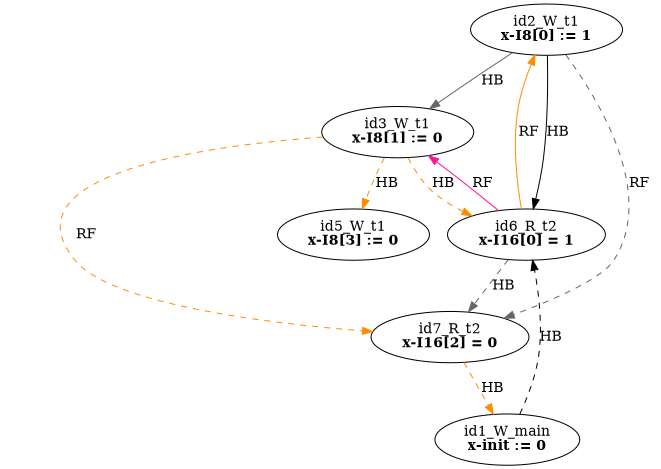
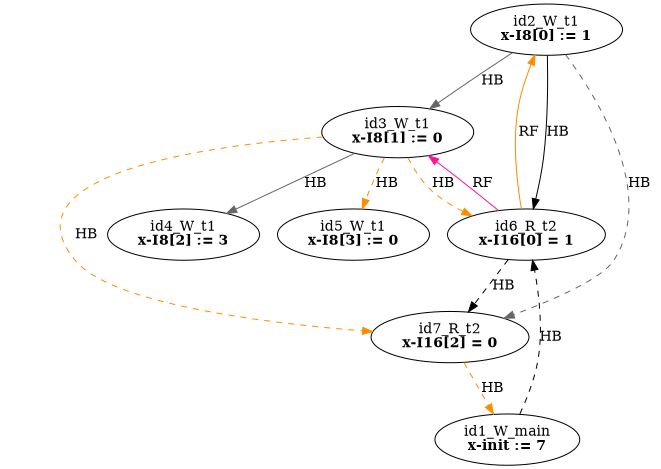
(640, 183) -> (640, 183)
(87, 235) -> (87, 235)
none -> (184, 235)
(491, 282) -> (491, 282)
(507, 446) -> (507, 446)
